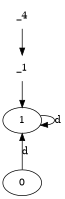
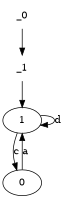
(22, 16) -> (22, 16)
none -> (13, 148)
(25, 152) -> (25, 152)
